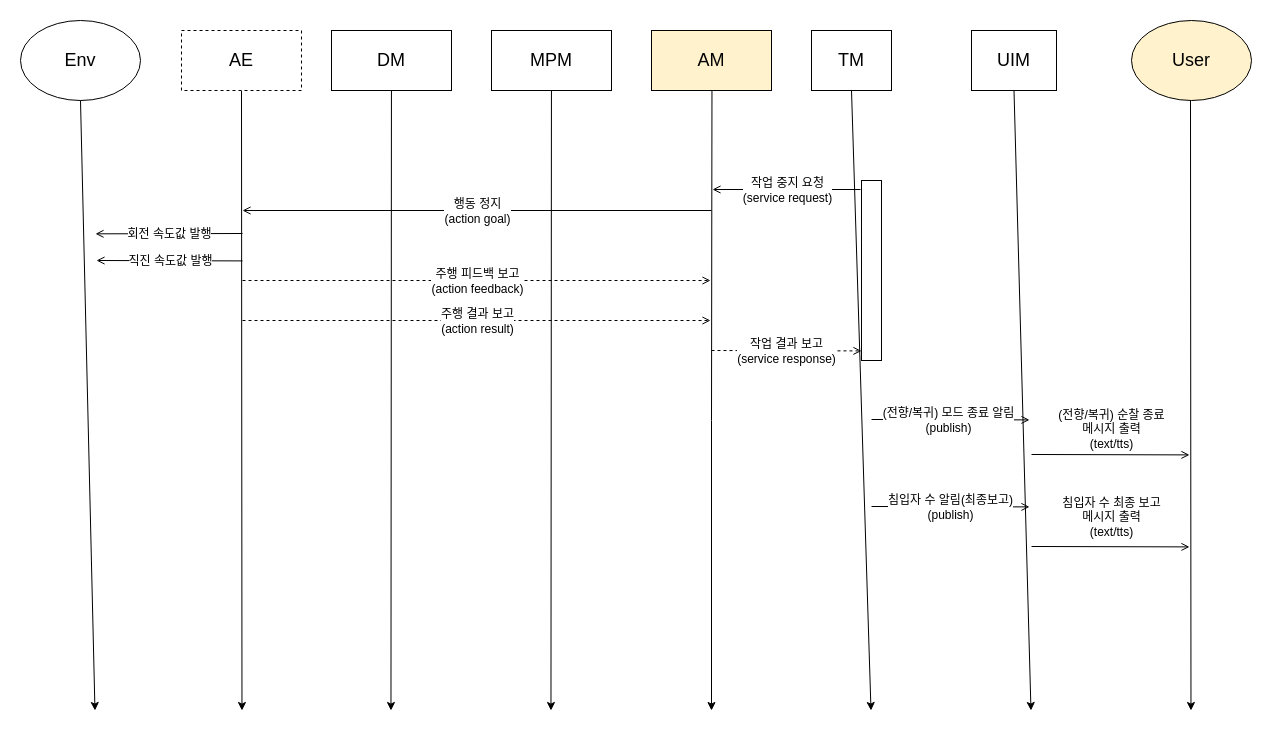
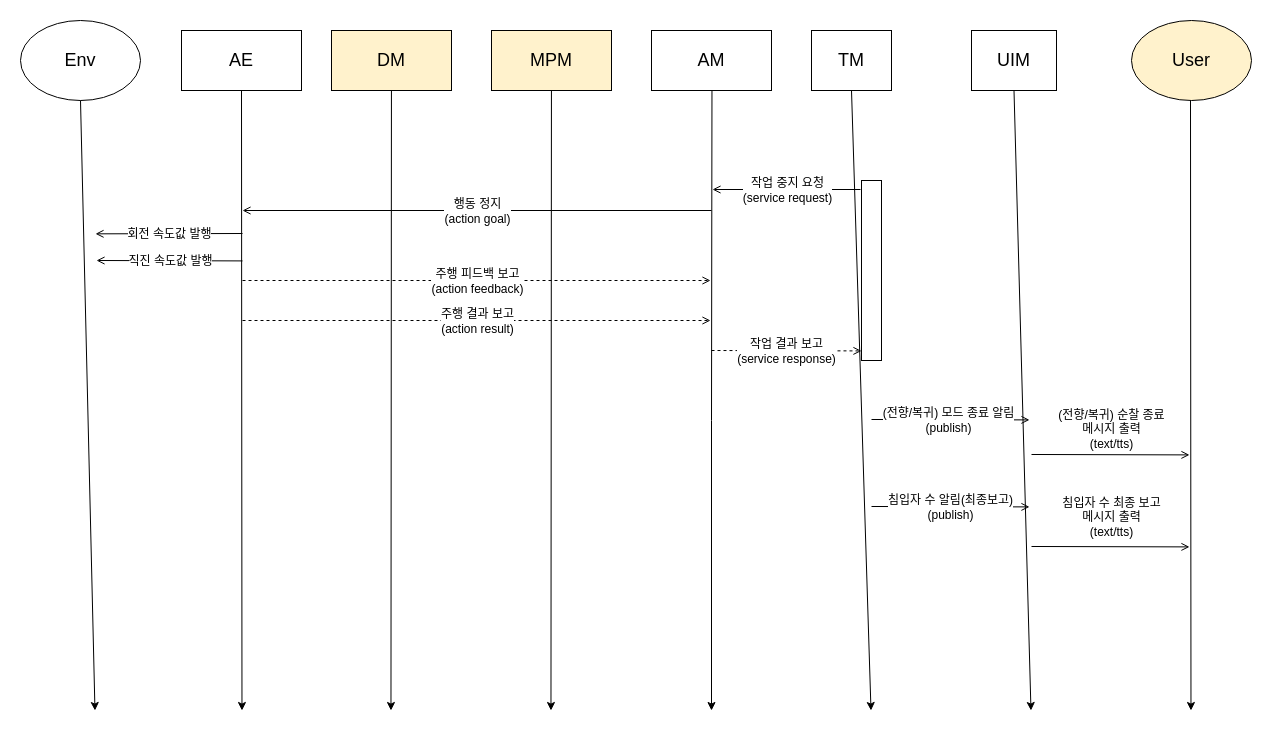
(242, 61) -> (242, 61)
(392, 61) -> (392, 61)
(552, 61) -> (552, 61)
(712, 61) -> (712, 61)
